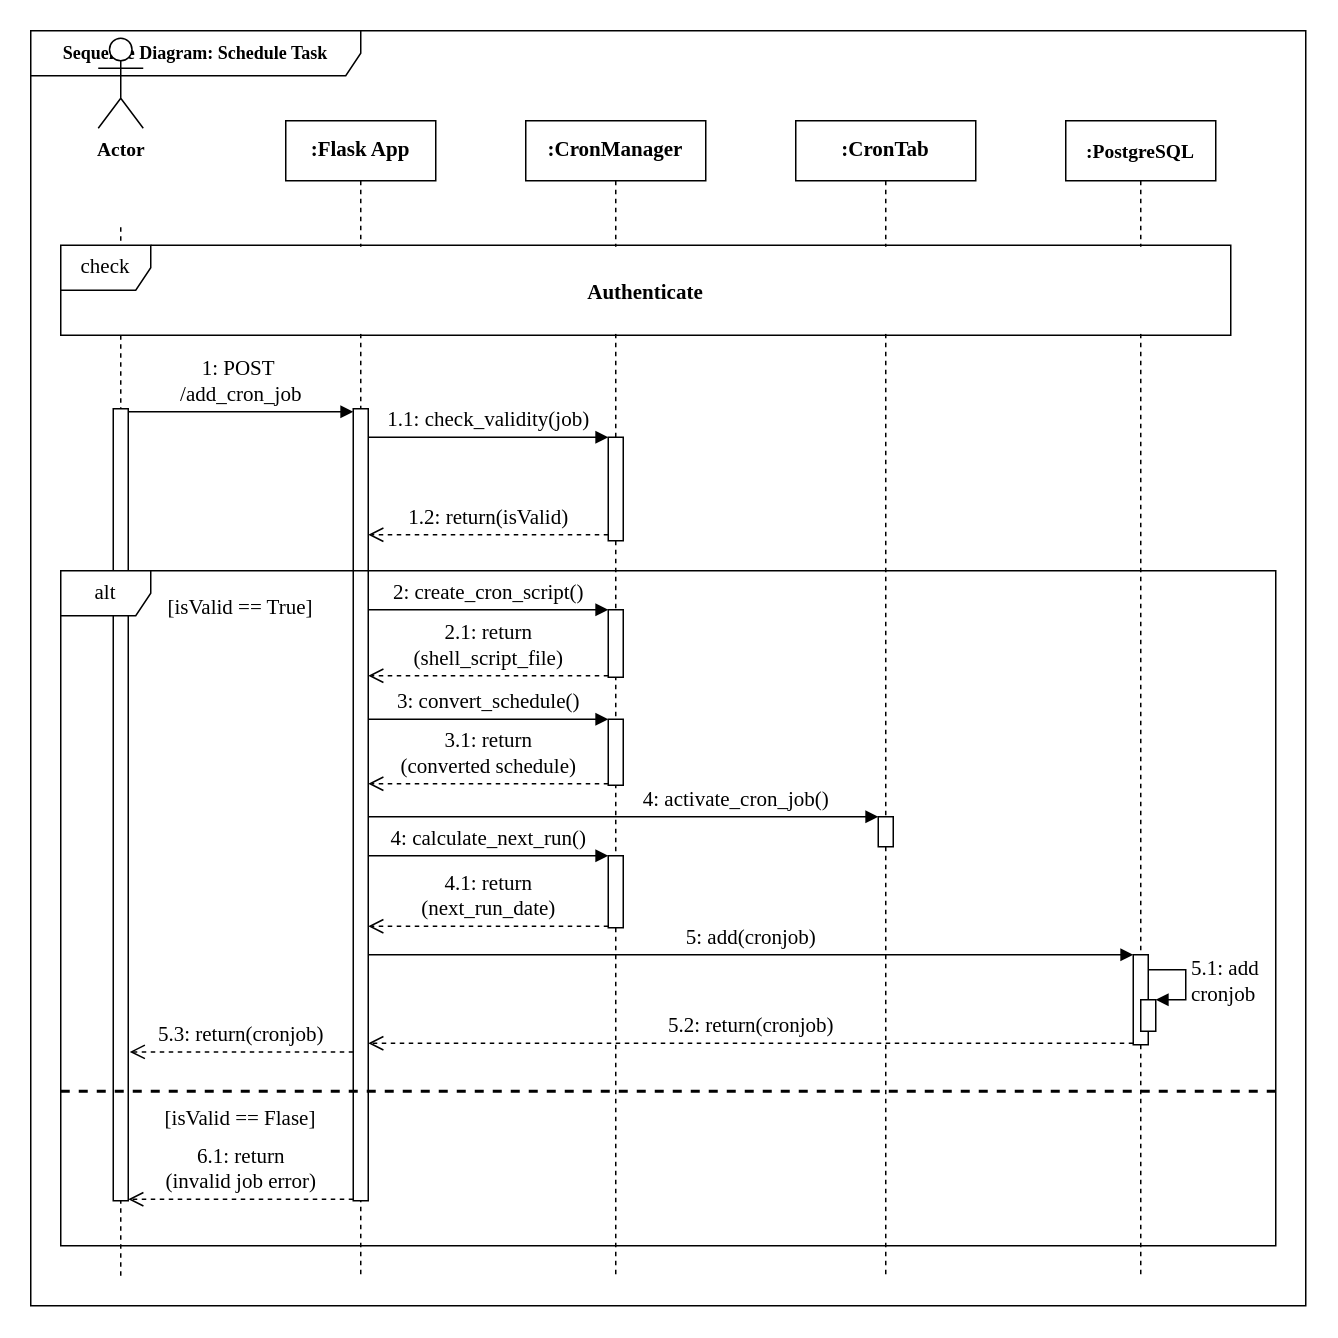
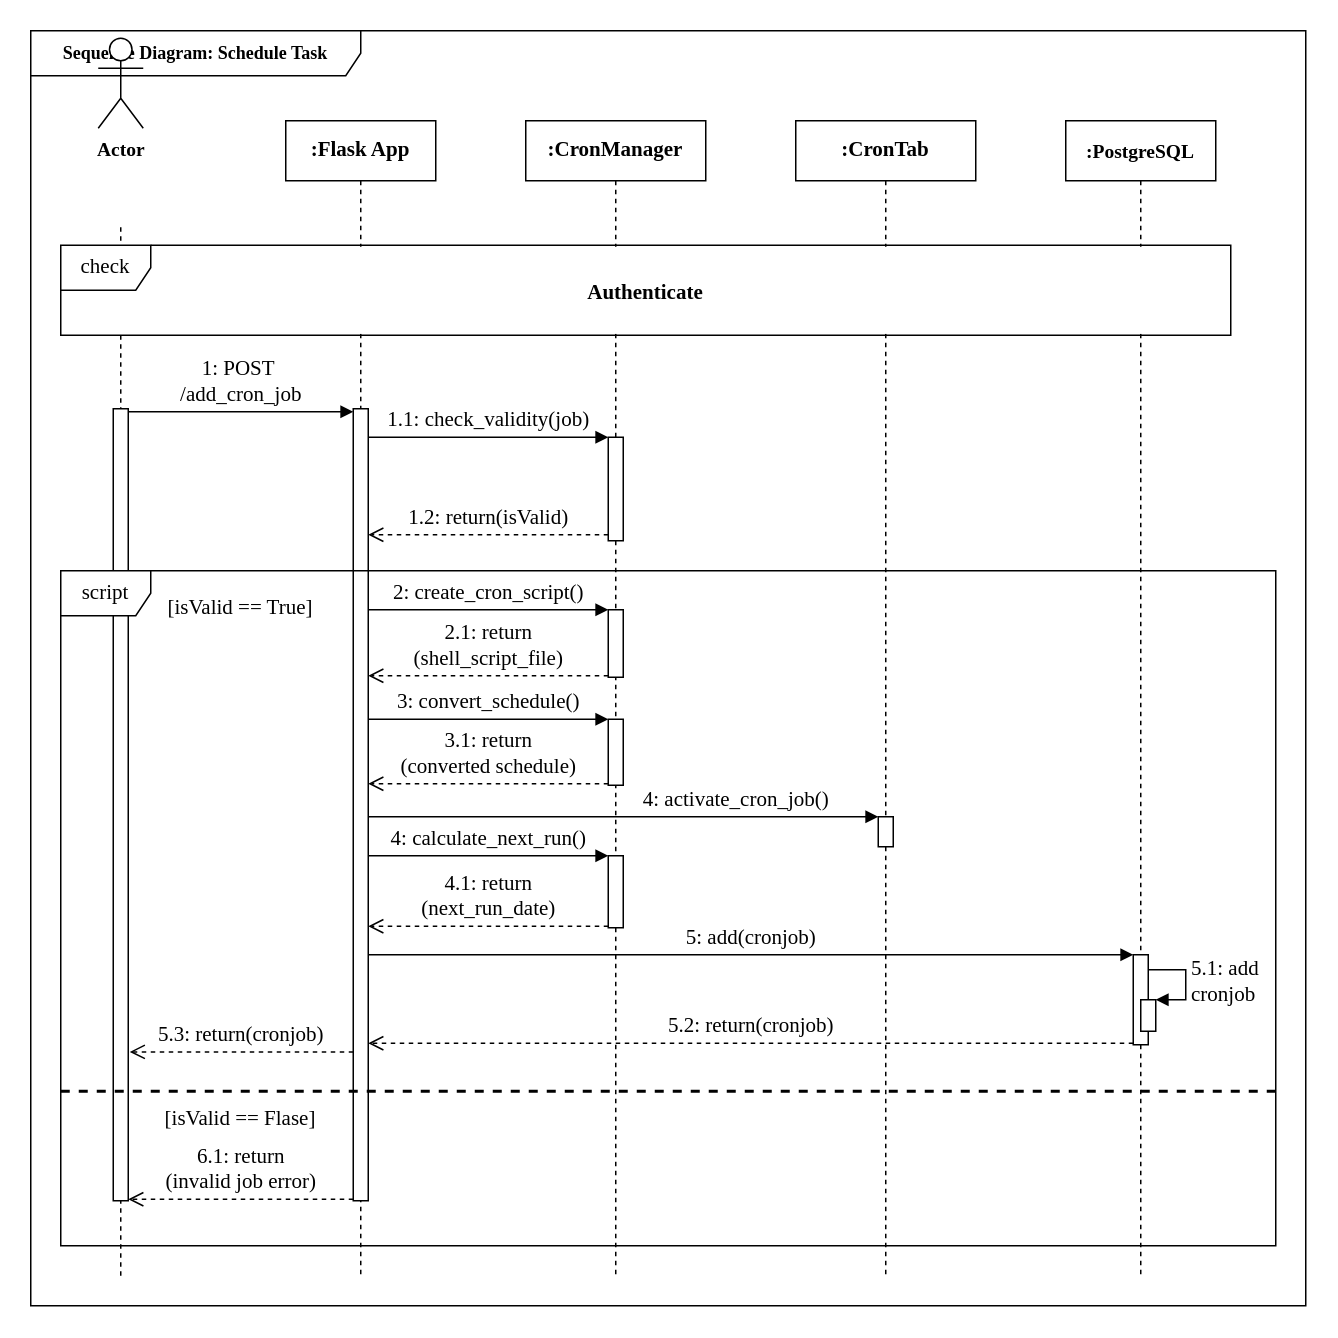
(106, 593) -> (106, 593)
